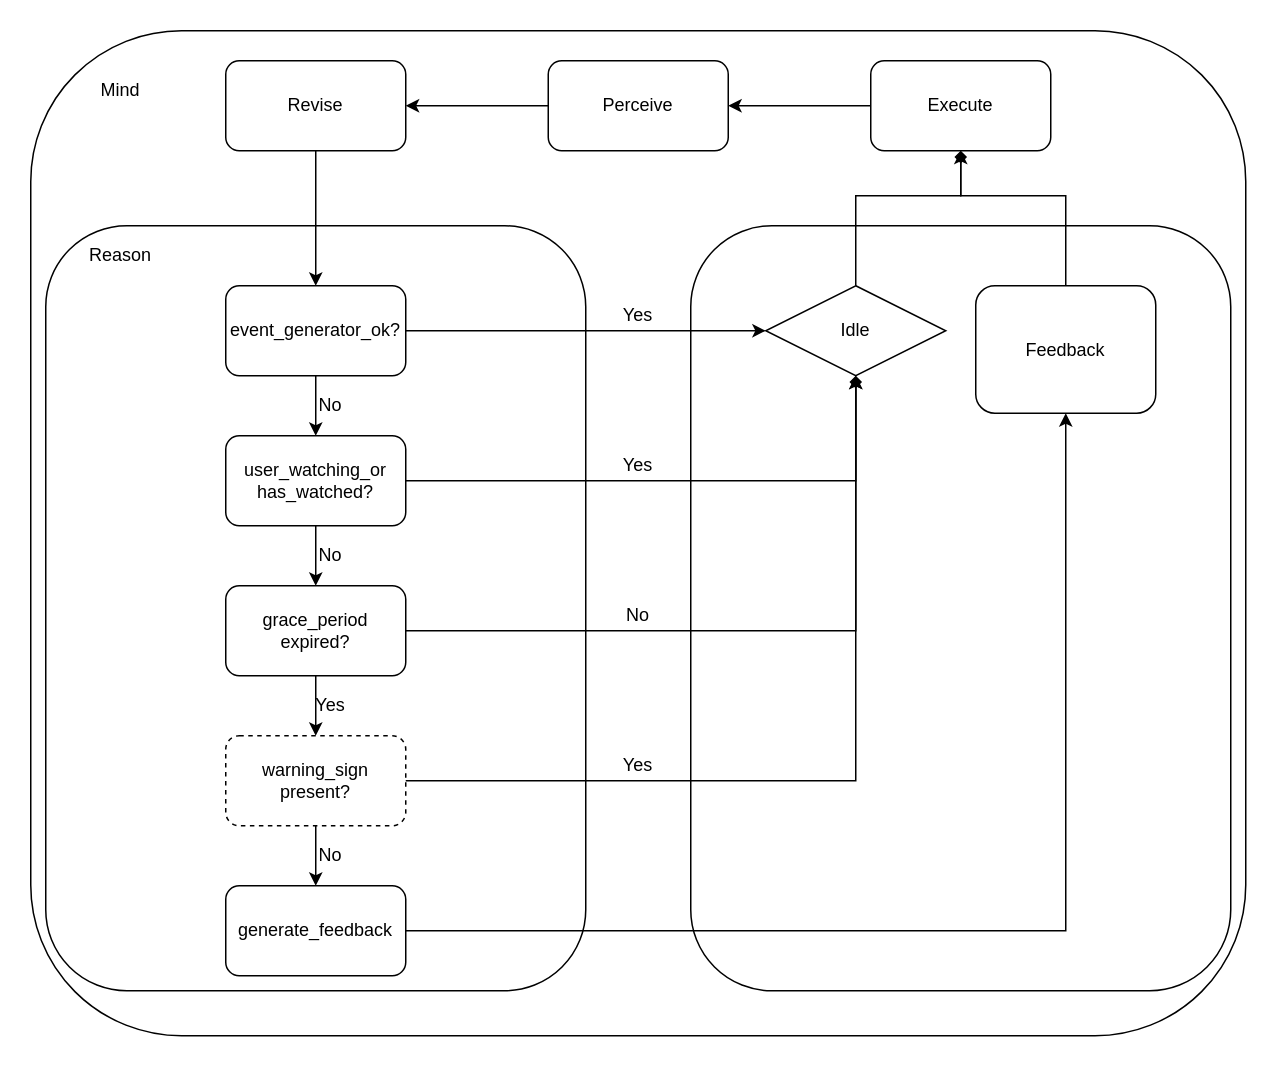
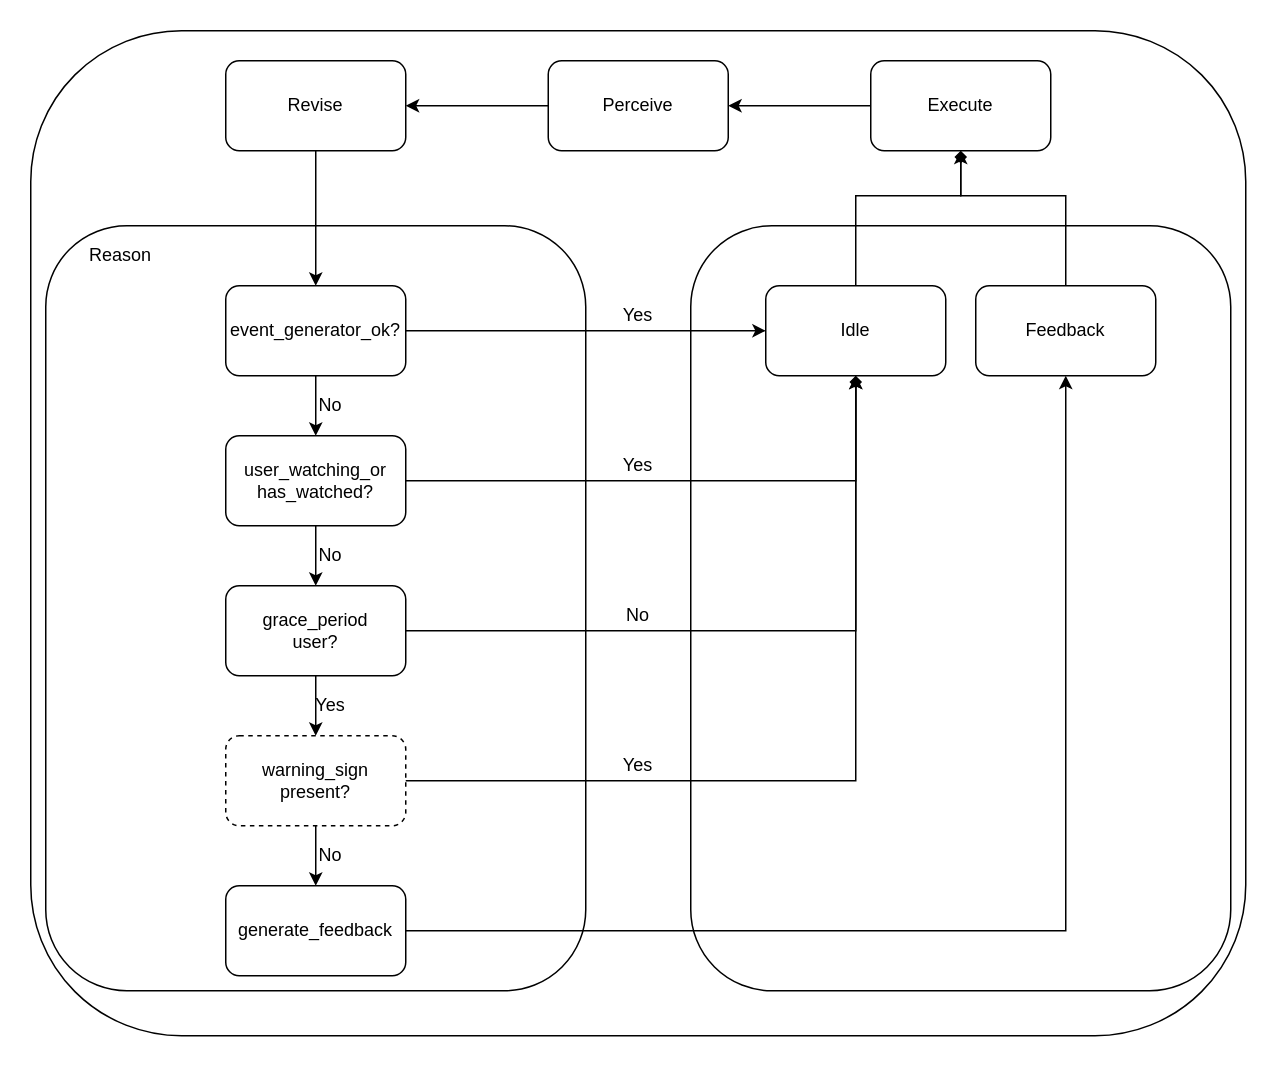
(121, 91) -> none
(856, 331) -> (856, 331)
(1066, 350) -> (1066, 331)
(316, 631) -> (316, 631)
